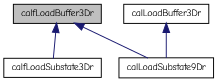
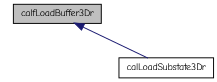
(166, 14) -> none
(53, 68) -> none
(166, 68) -> (166, 68)
